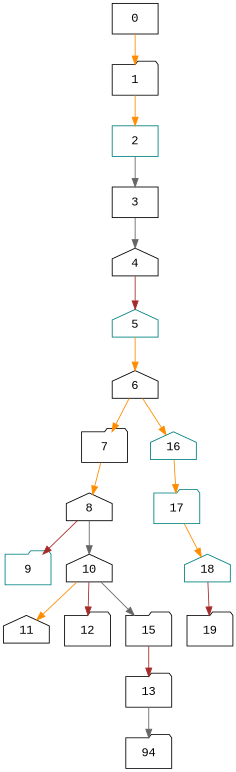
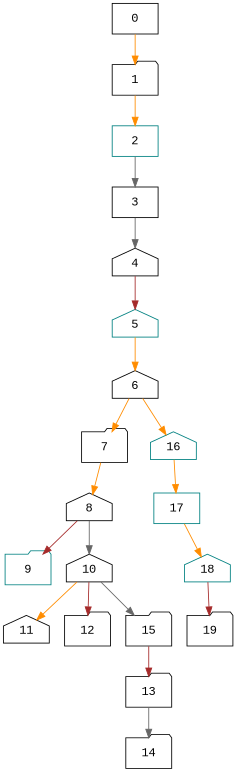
(177, 508) -> (177, 508)
(149, 753) -> (149, 753)
